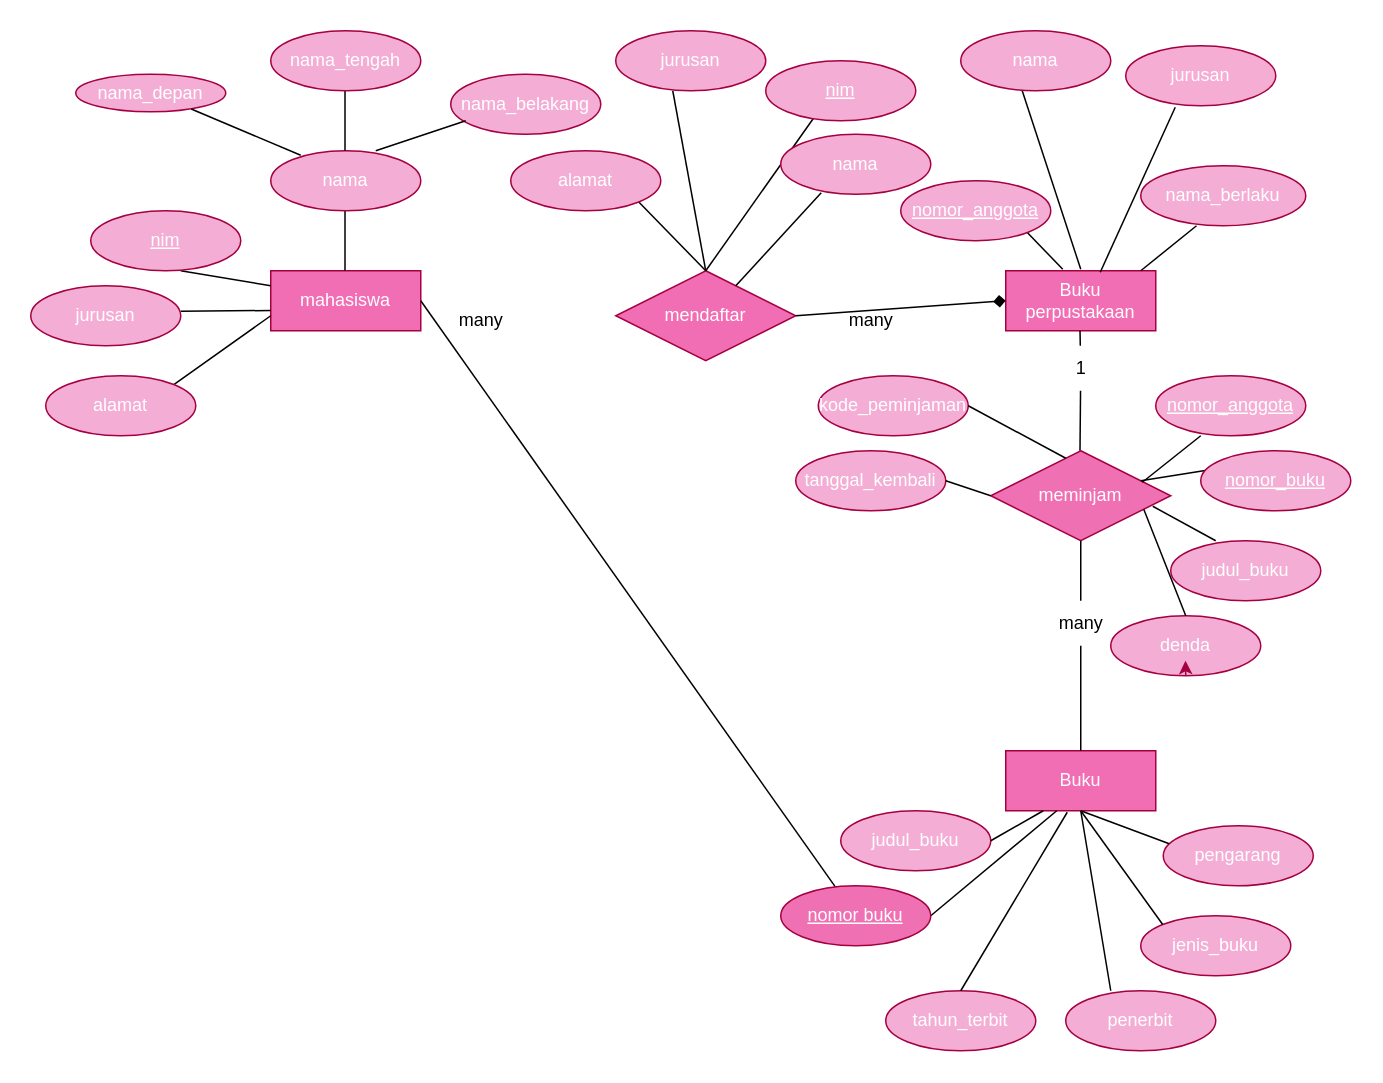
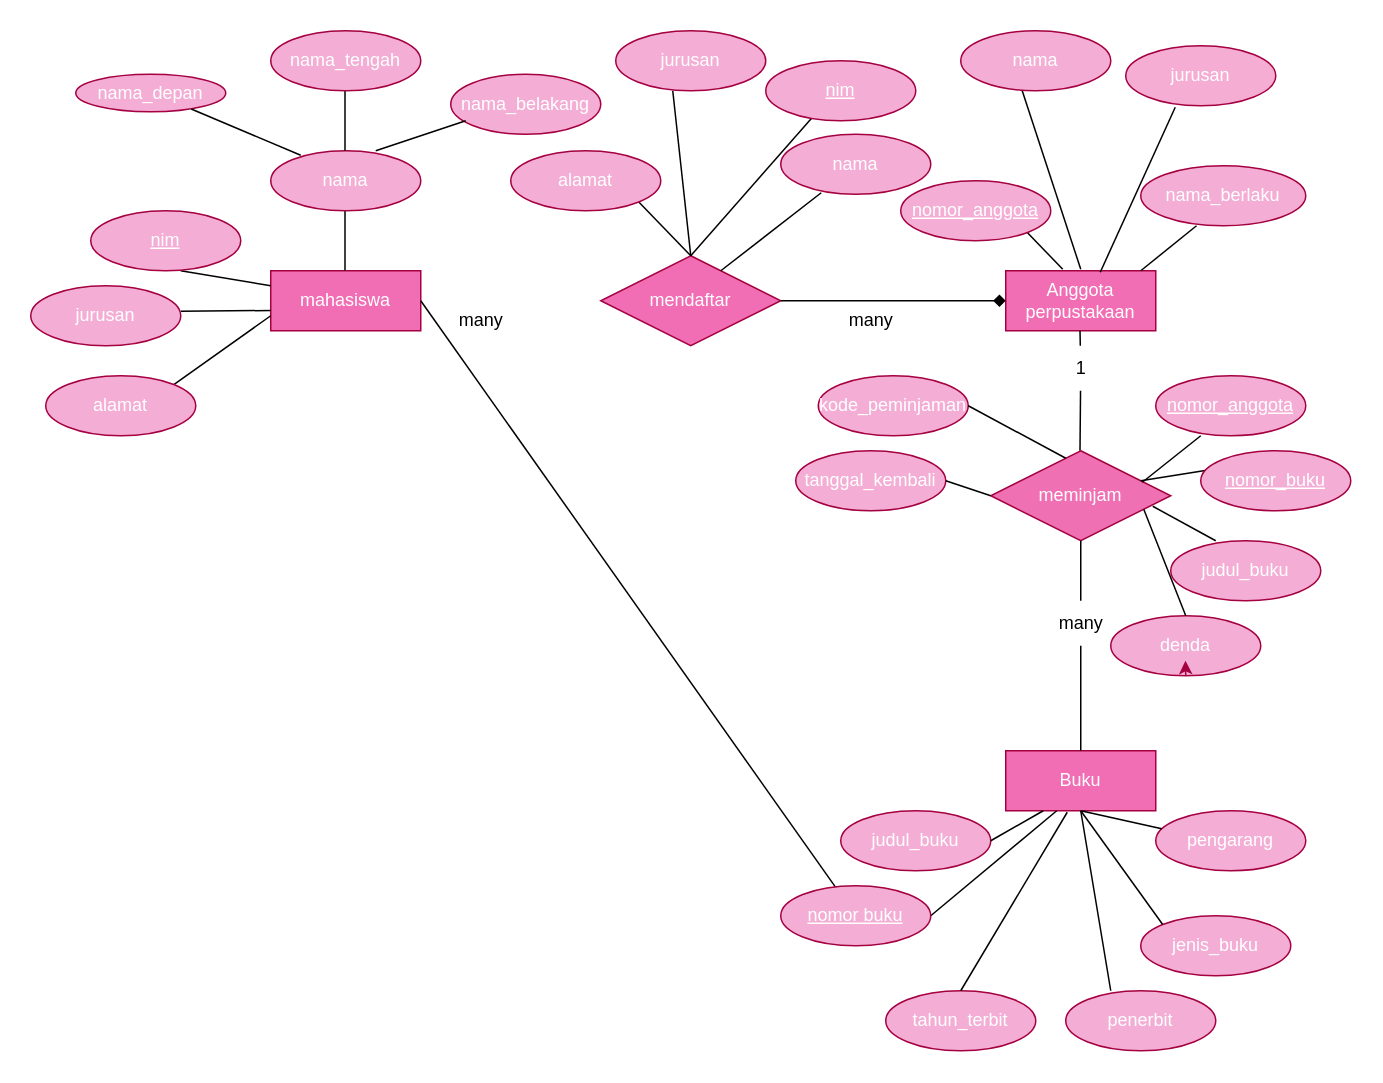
(1081, 301) -> (1081, 301)
(706, 316) -> (691, 301)
(1238, 856) -> (1231, 841)
(856, 916) -> (856, 916)
